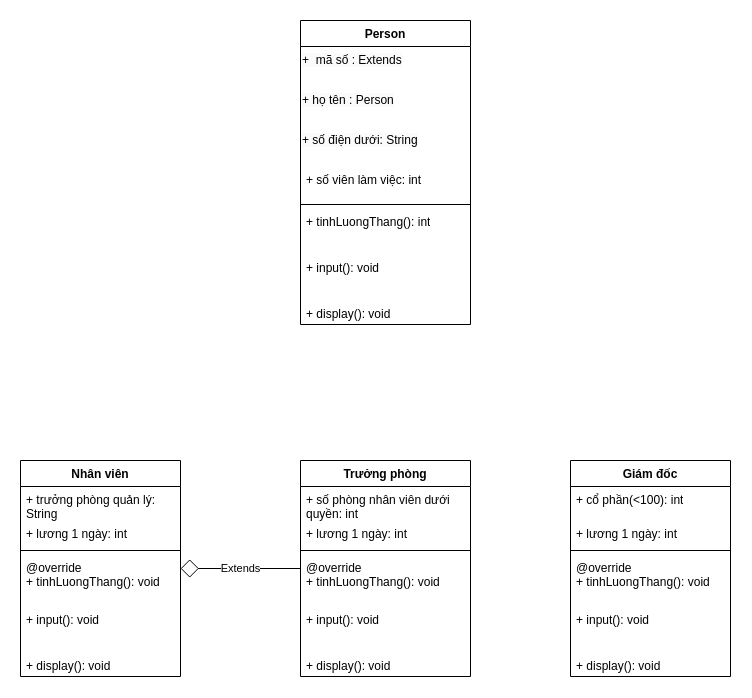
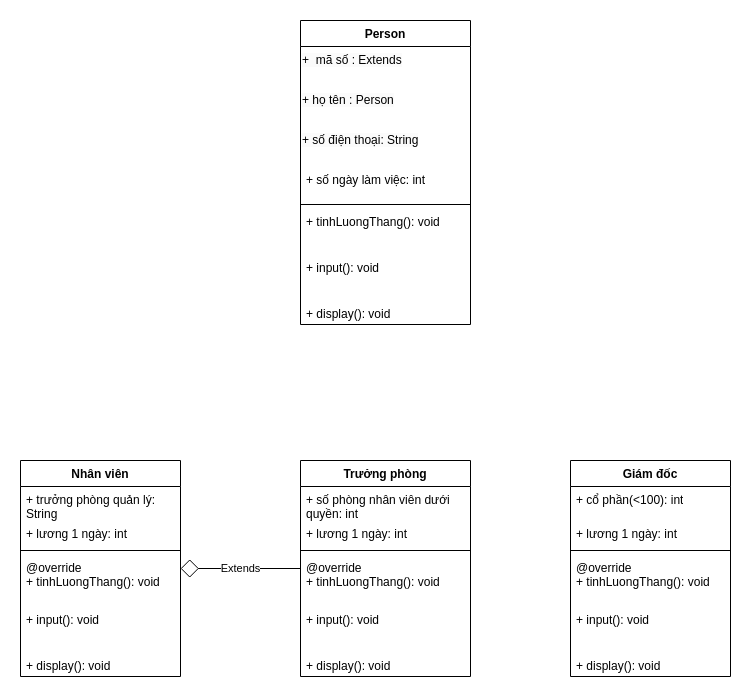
(364, 141) -> (367, 141)
(368, 181) -> (370, 181)
(376, 223) -> (379, 223)
